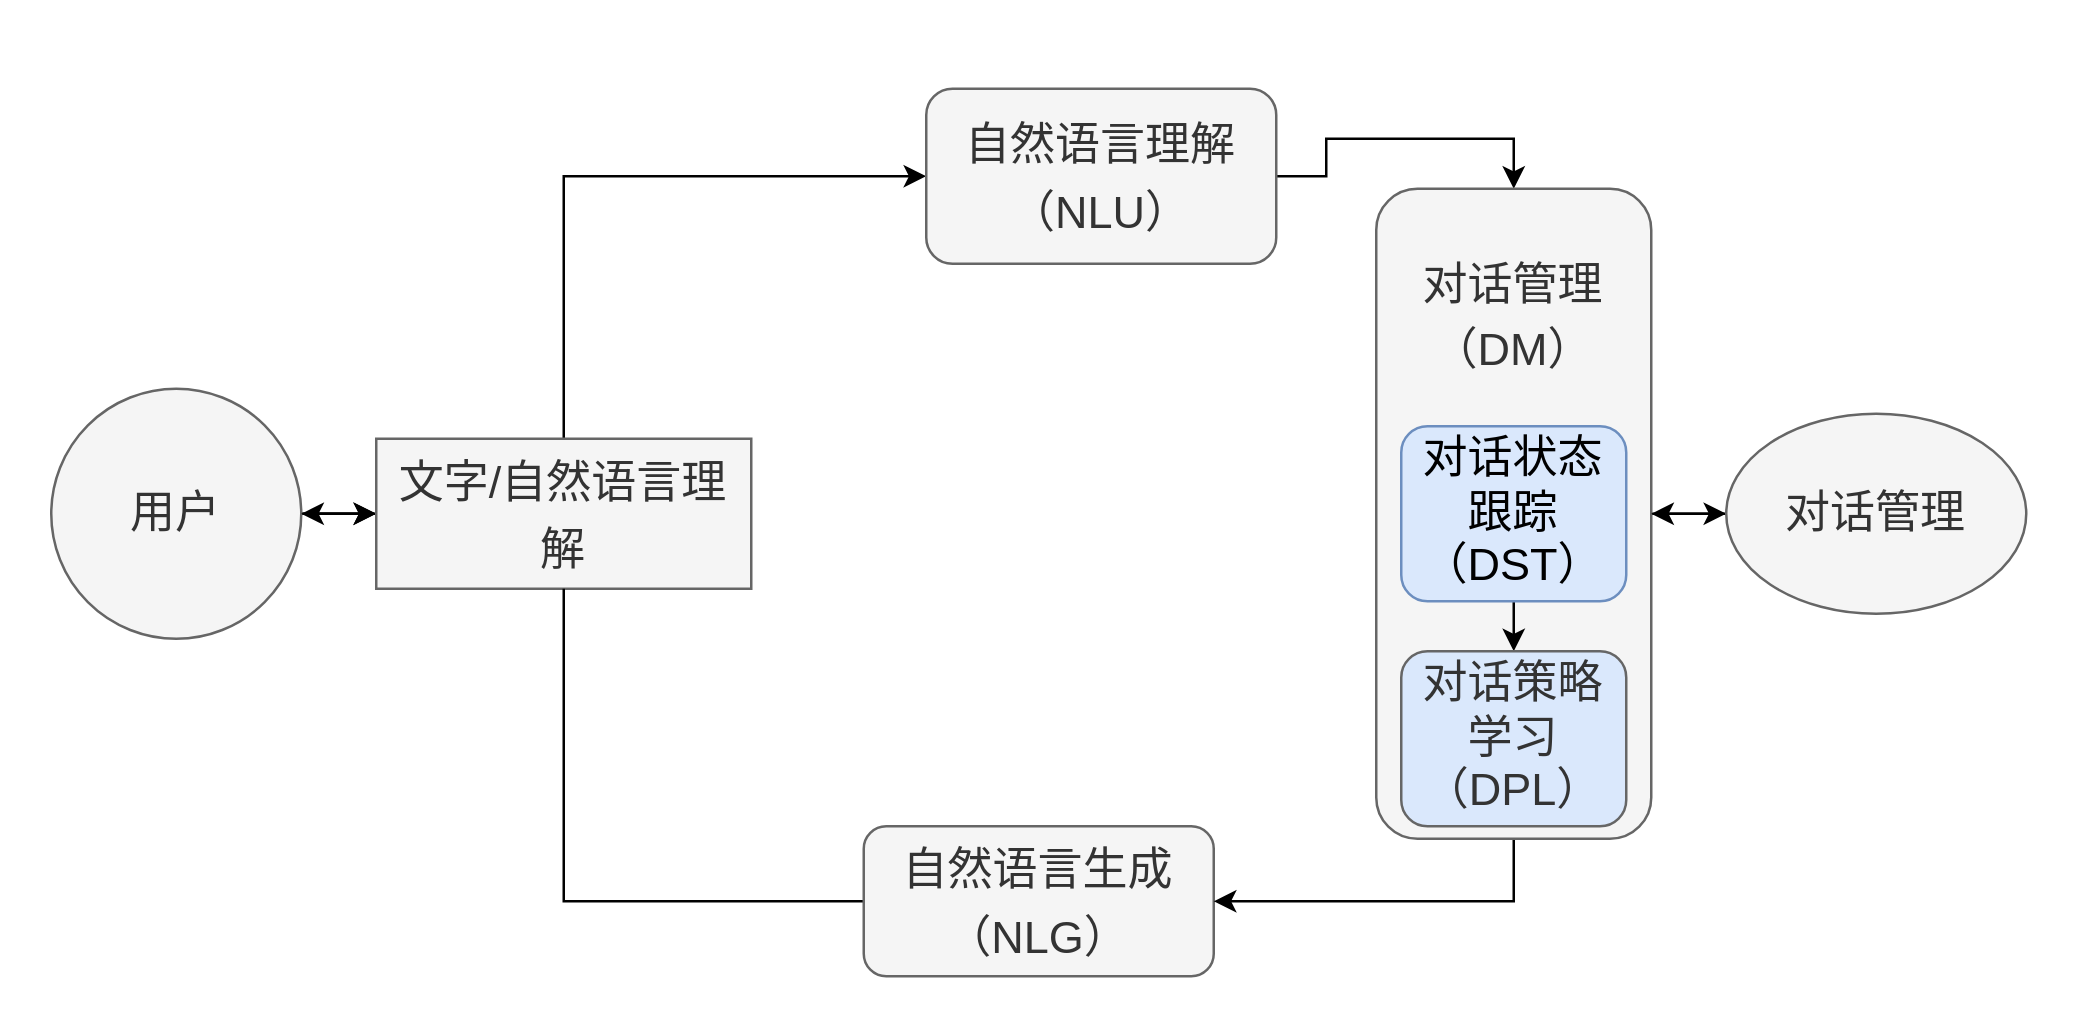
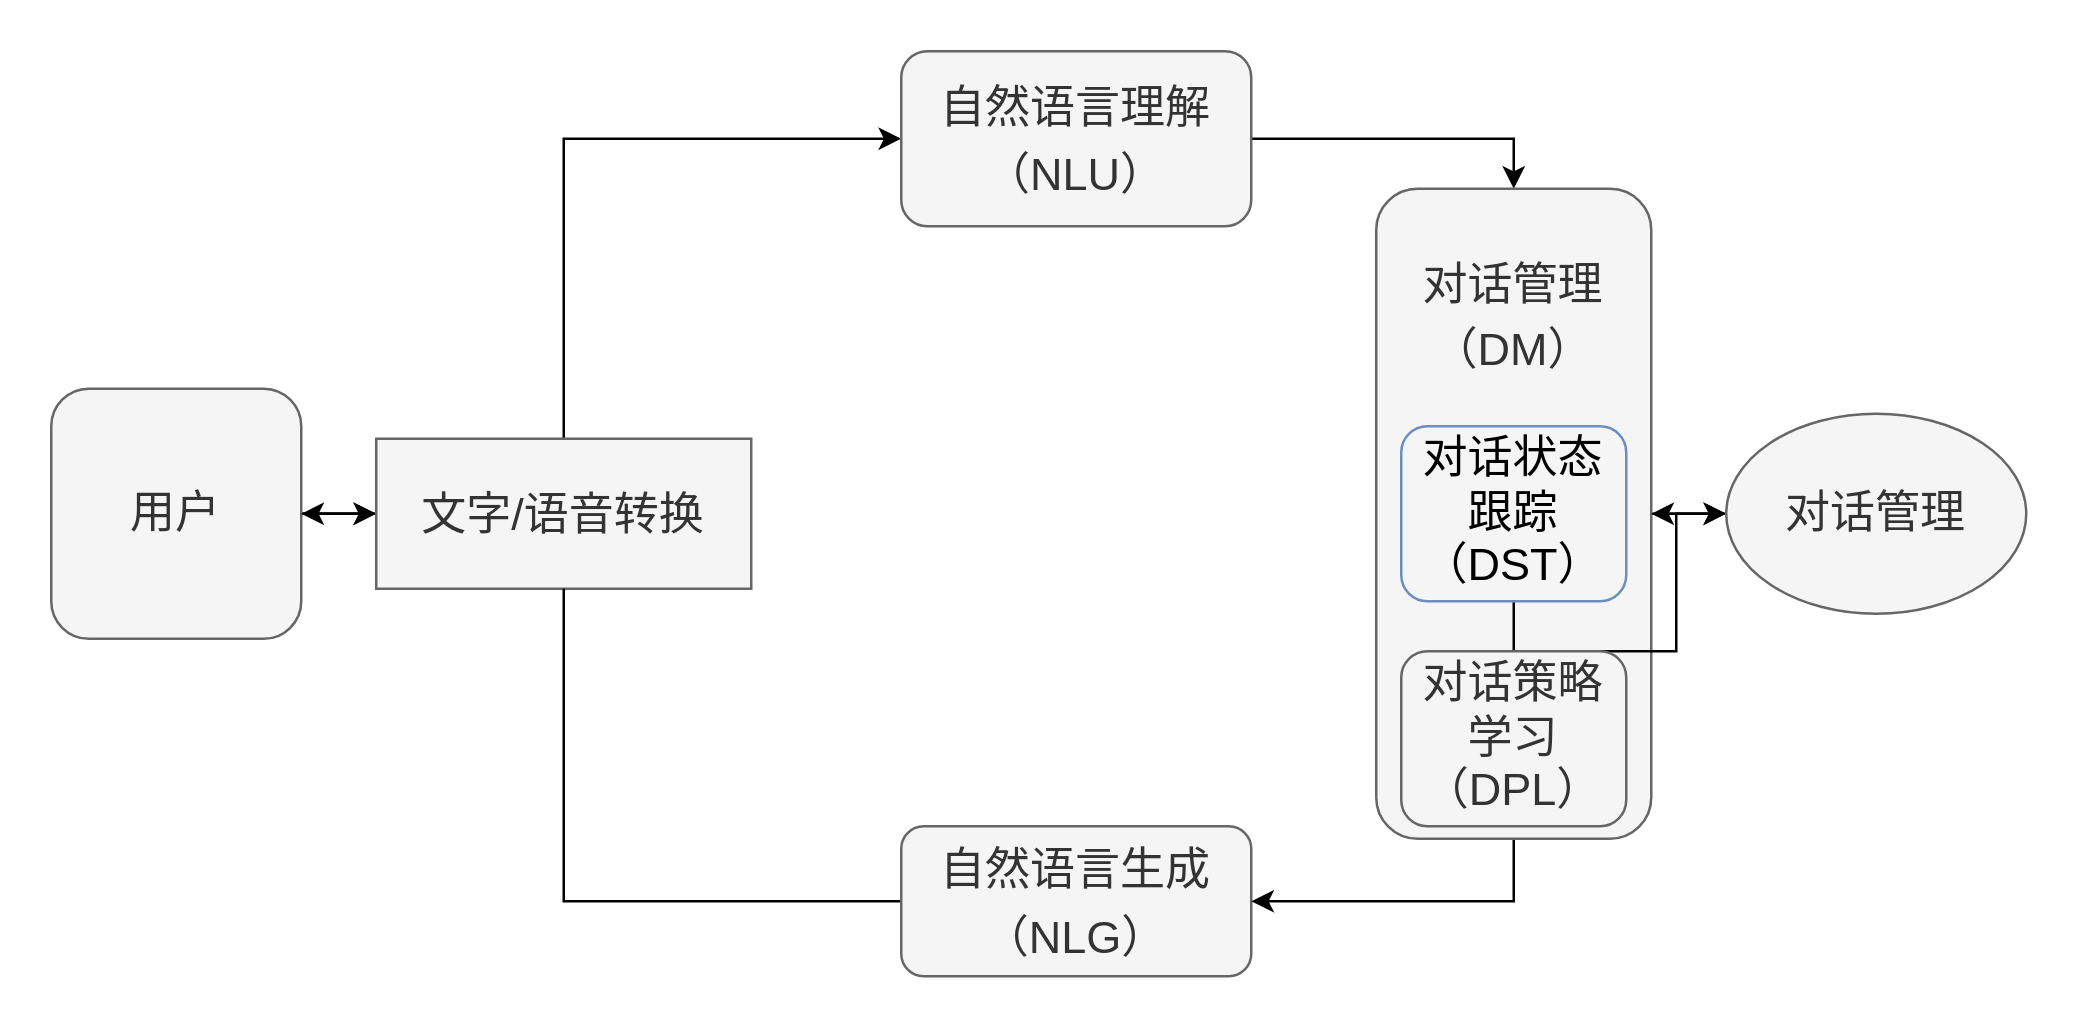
(1101, 176) -> (1076, 139)
(176, 514) -> (176, 514)
(564, 514) -> (564, 514)
(1514, 514) -> (1514, 514)
(1514, 633) -> (1676, 621)
(1514, 739) -> (1514, 739)
(1039, 901) -> (1076, 901)
